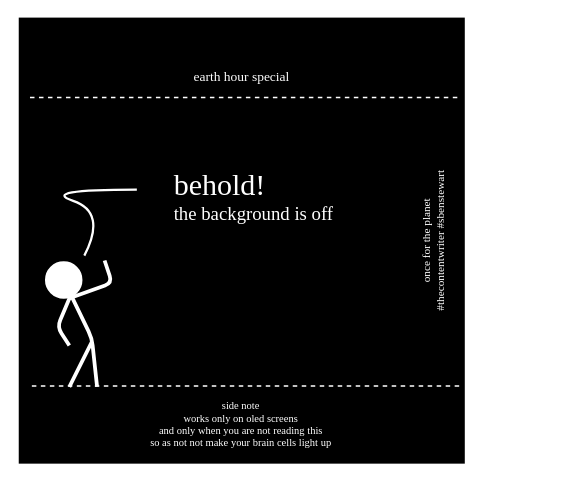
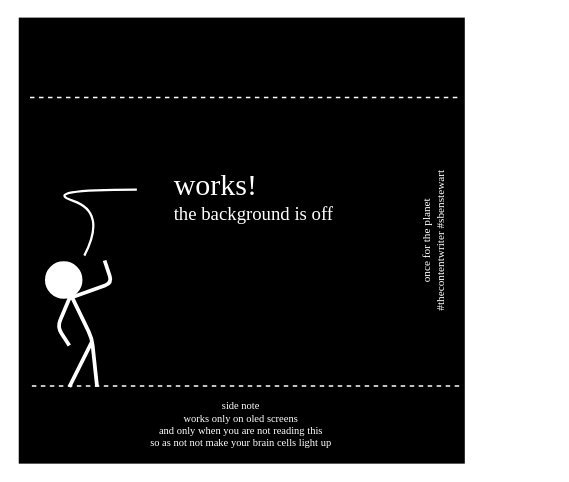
(242, 77) -> none
(254, 195) -> (254, 195)
